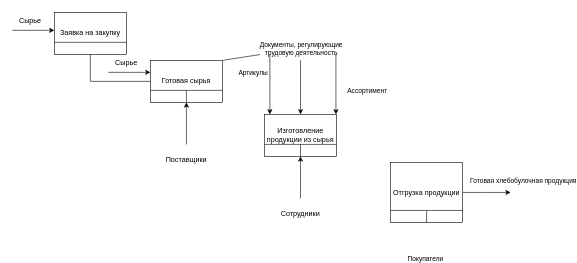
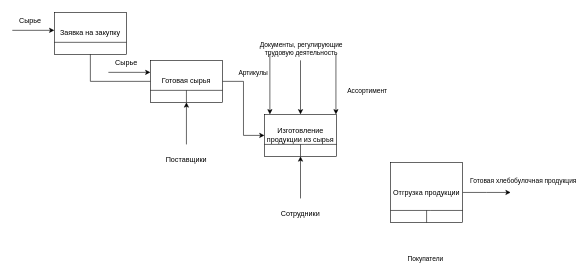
(241, 57) -> (243, 106)
